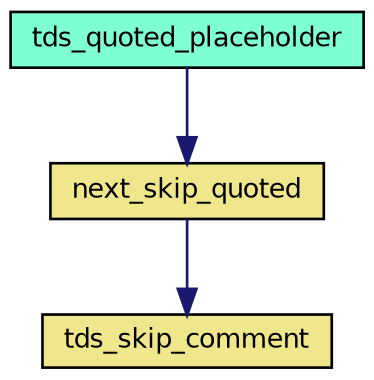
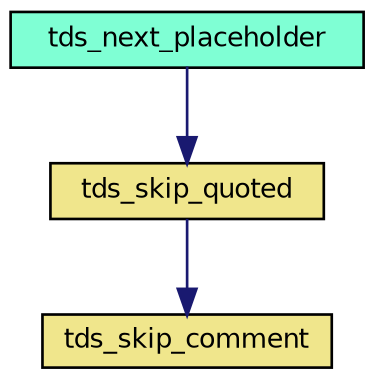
(187, 40) -> (187, 40)
(187, 191) -> (187, 191)
